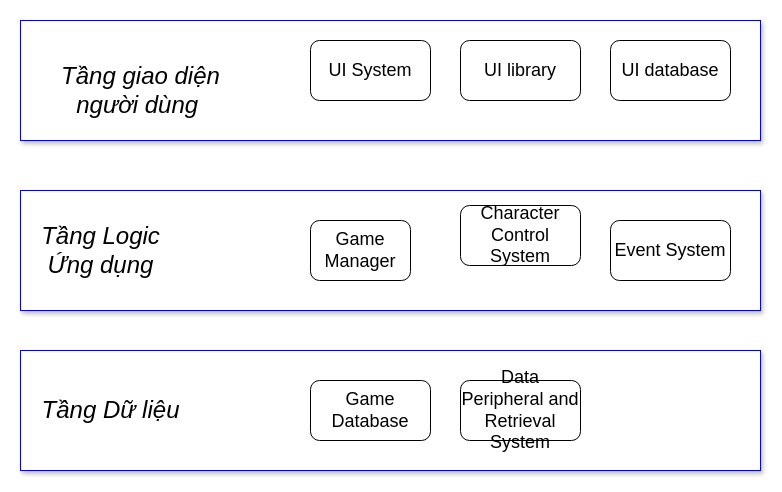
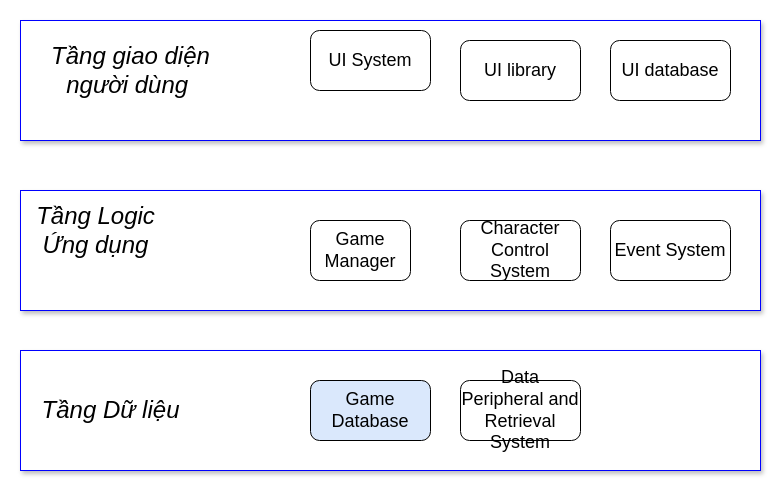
(371, 71) -> (371, 61)
(141, 91) -> (131, 71)
(521, 236) -> (521, 251)
(101, 251) -> (96, 231)
(371, 411) -> (371, 411)
